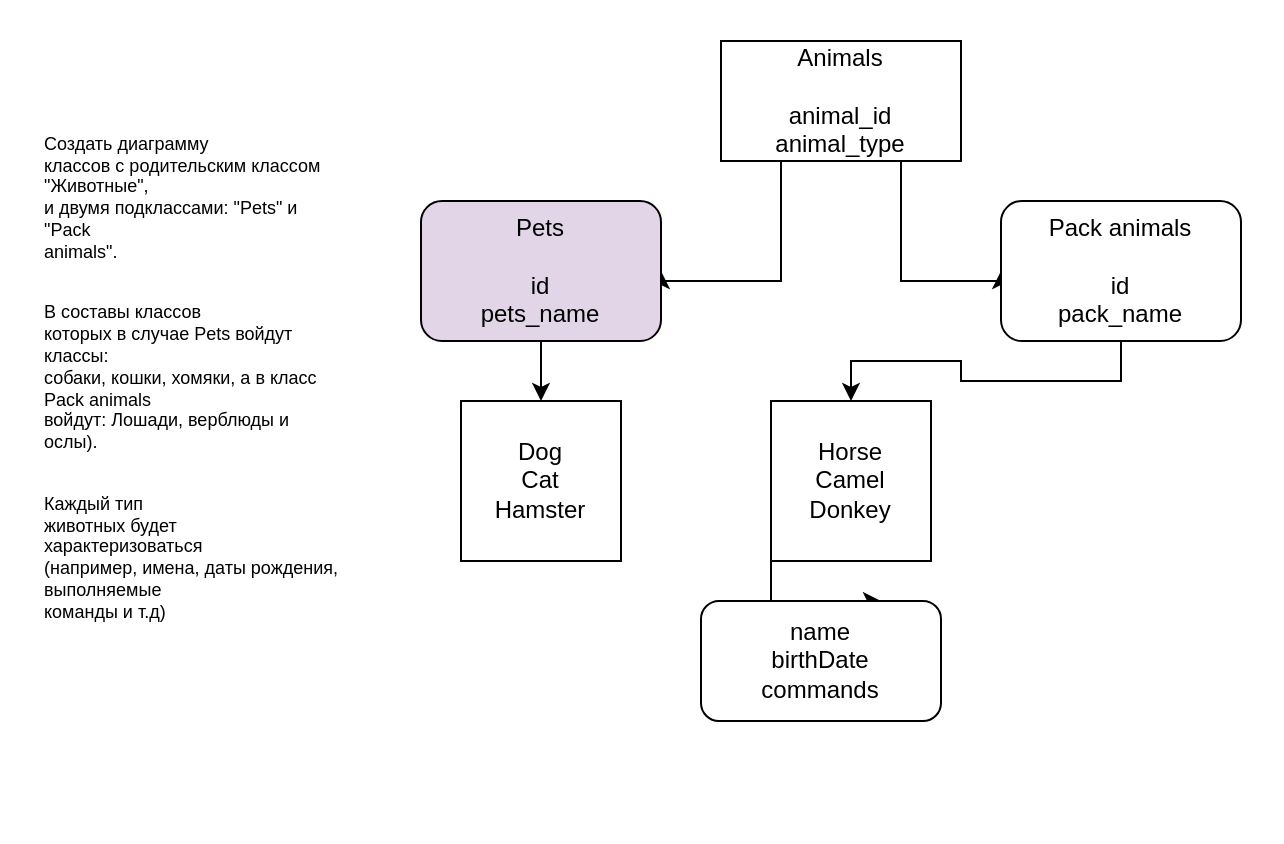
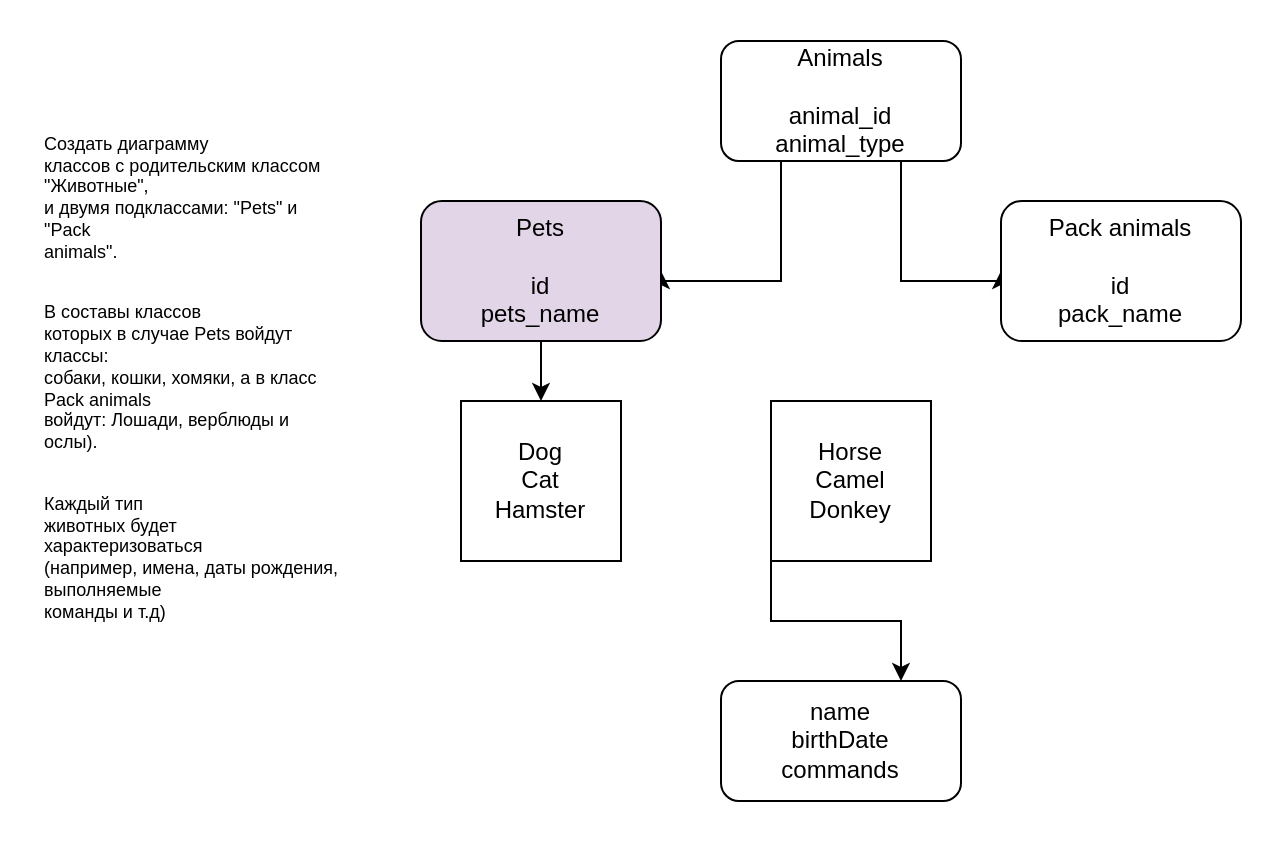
(841, 101) -> (841, 101)
(983, 381) -> none
(821, 661) -> (841, 741)
